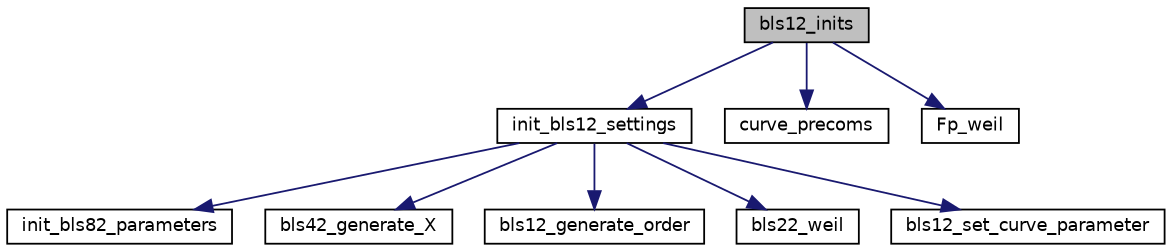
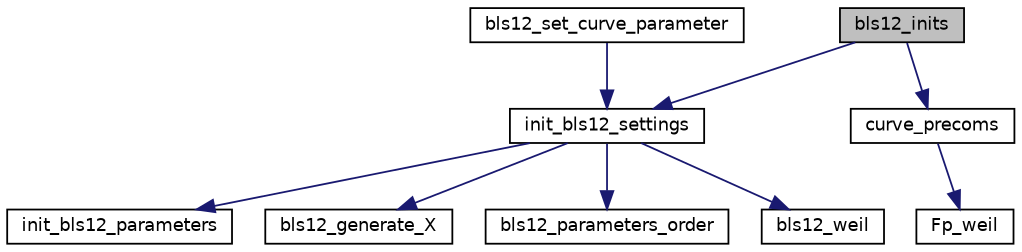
(881, 71) -> (946, 168)
(802, 174) -> (607, 66)
(120, 227) -> (120, 227)
(359, 227) -> (359, 227)
(594, 227) -> (607, 227)
(798, 227) -> (823, 227)
